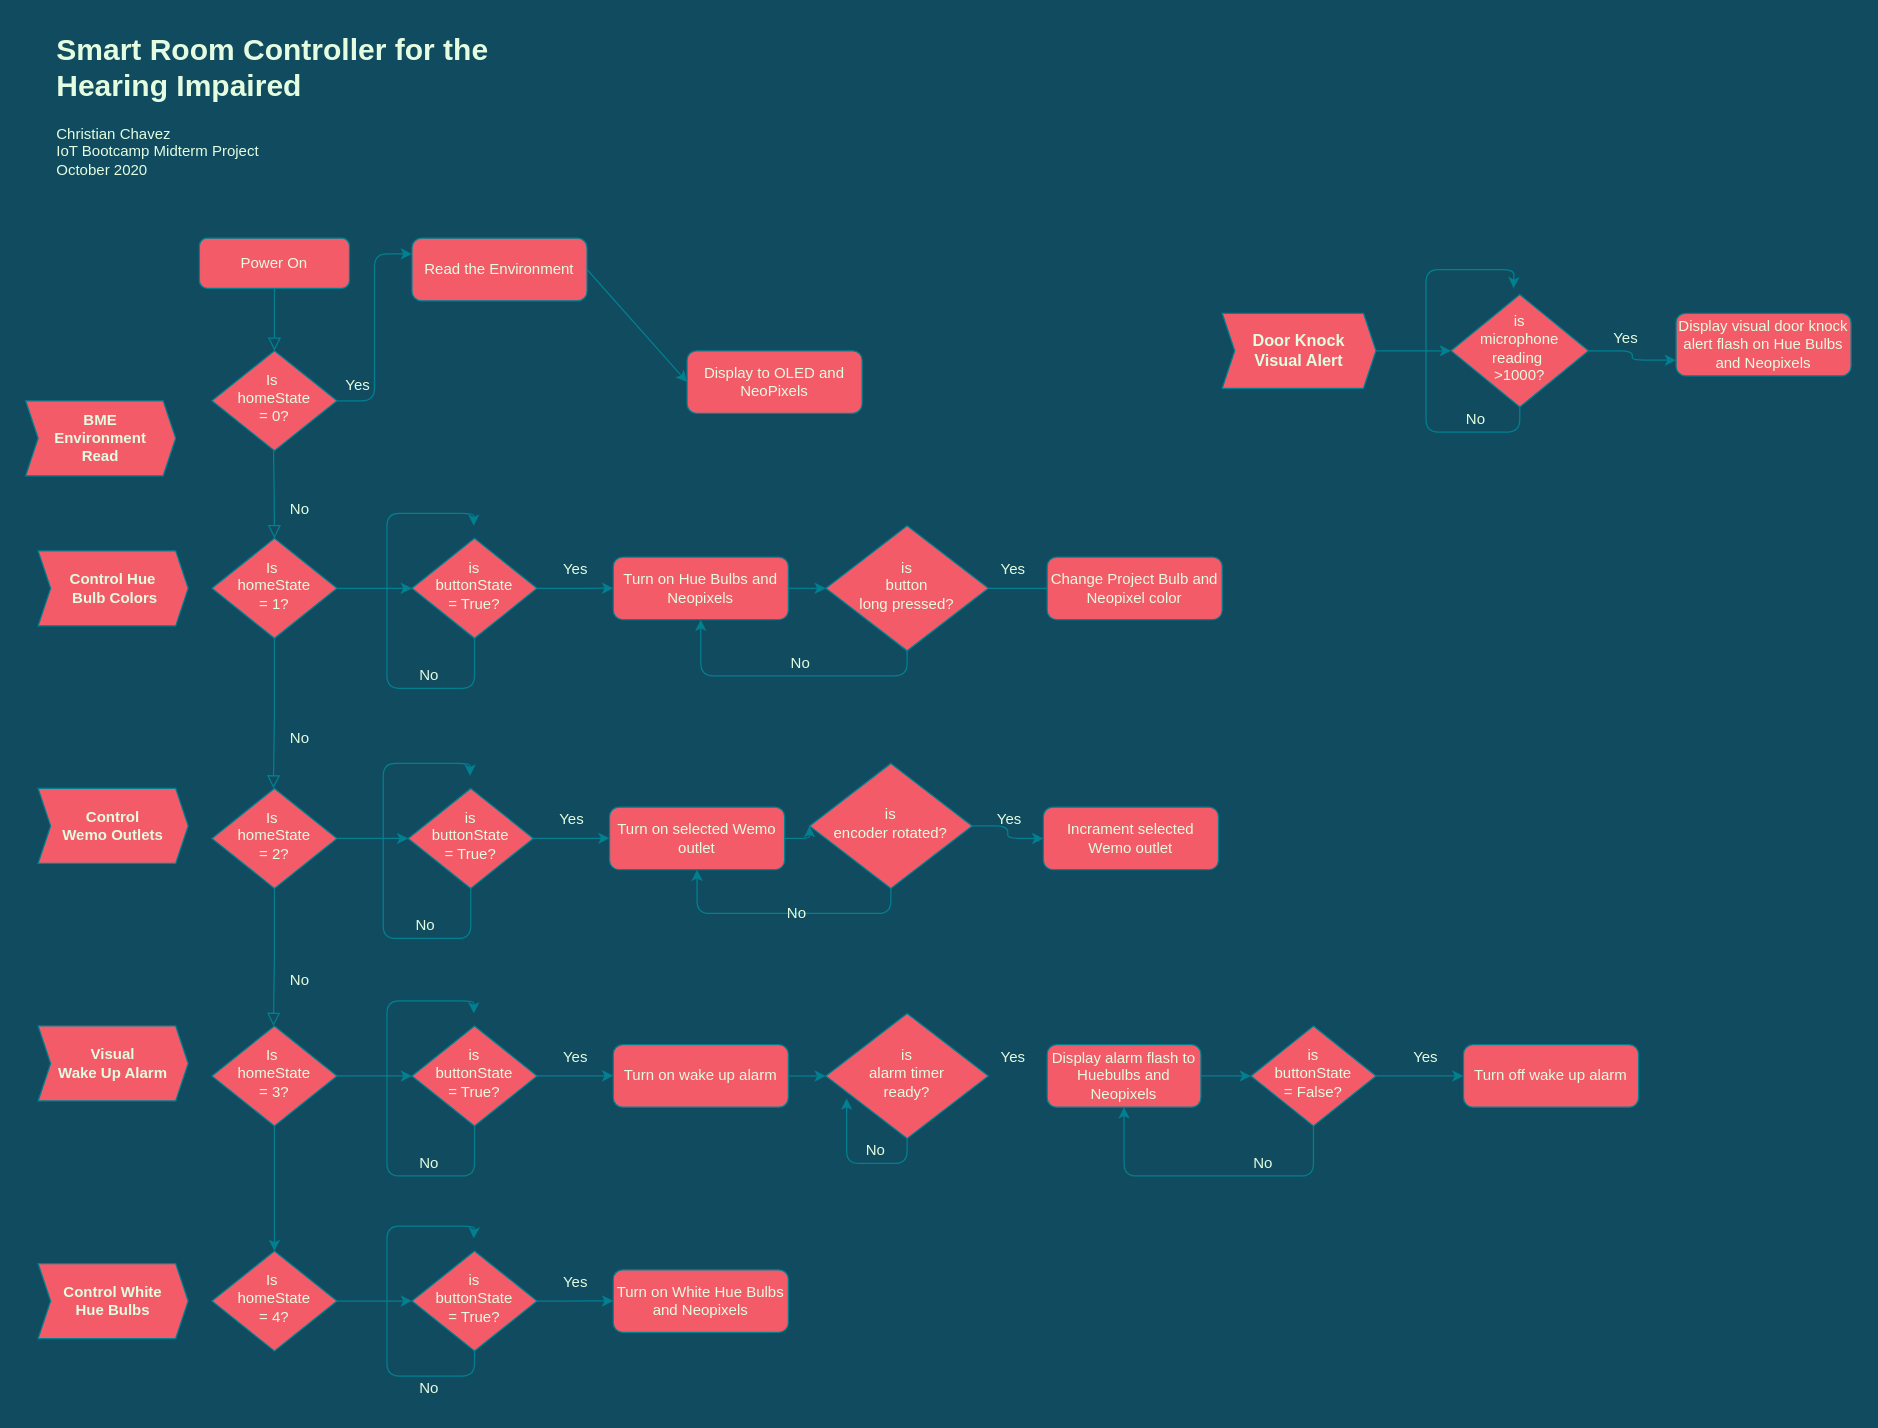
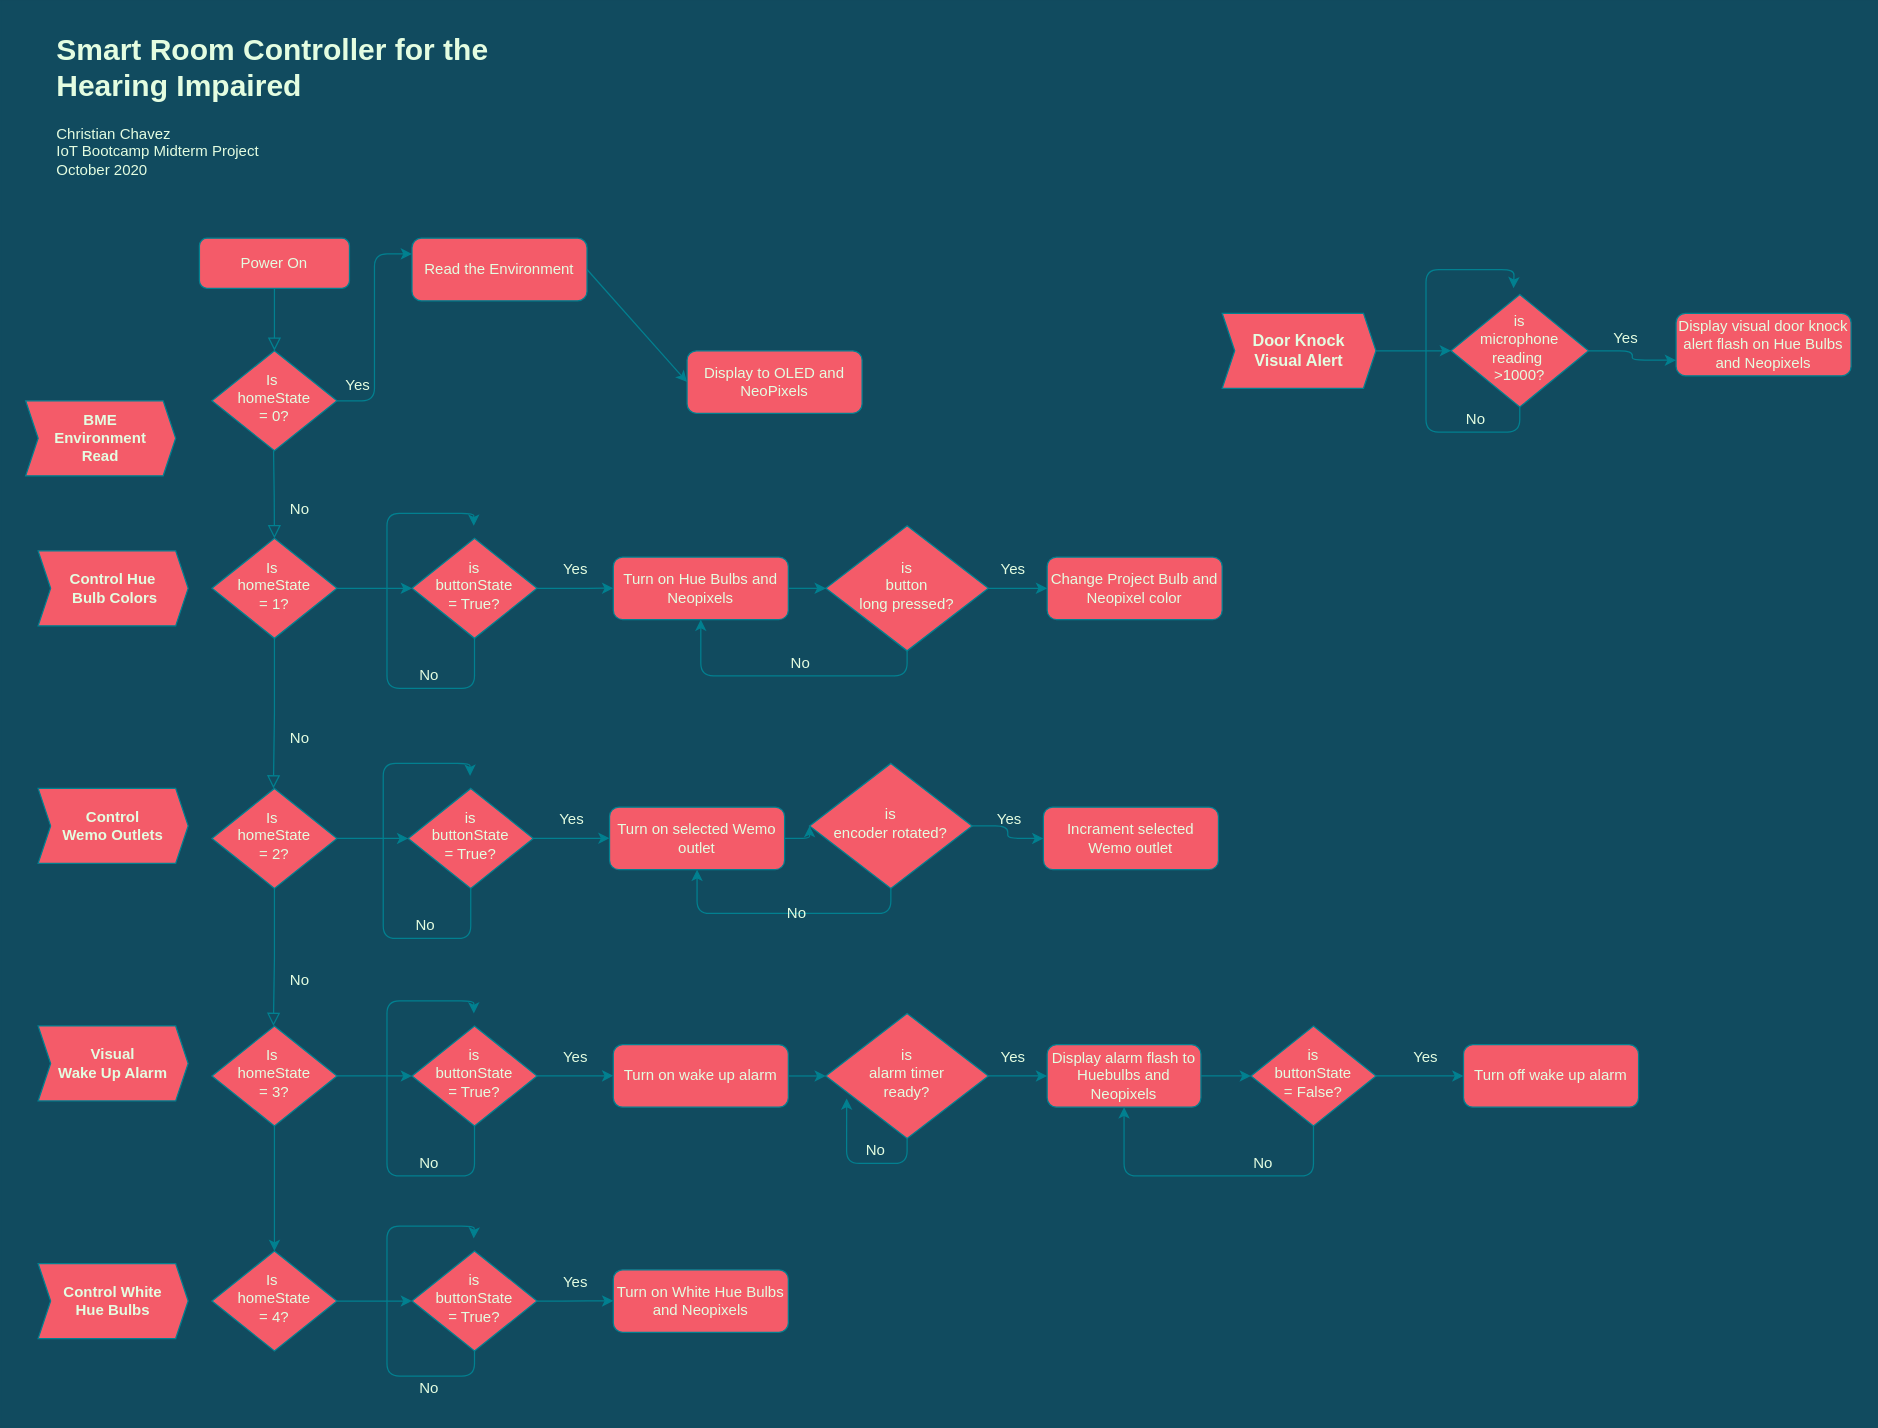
(1040, 588) -> (1037, 588)
none -> (1014, 1076)
